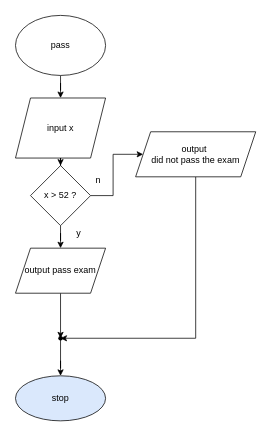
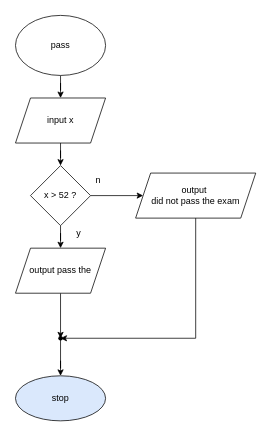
(60, 128) -> (60, 120)
(195, 154) -> (195, 195)
(60, 270) -> (60, 270)
